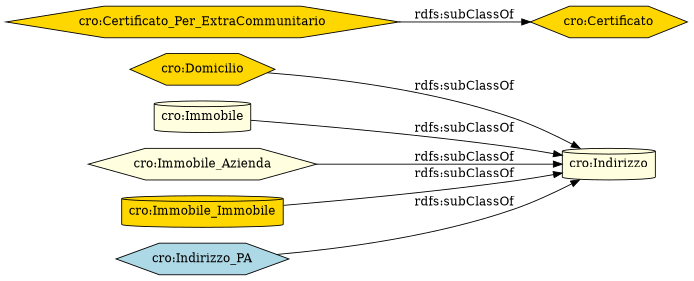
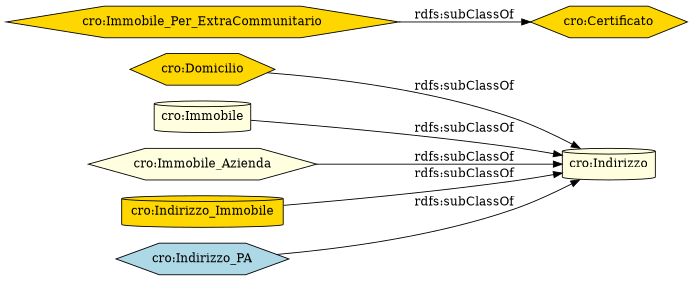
(202, 22) -> (202, 22)
(202, 212) -> (202, 212)
